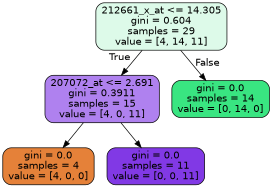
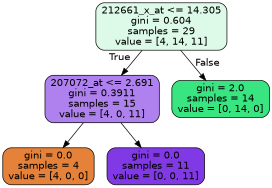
(221, 99) -> (221, 99)
